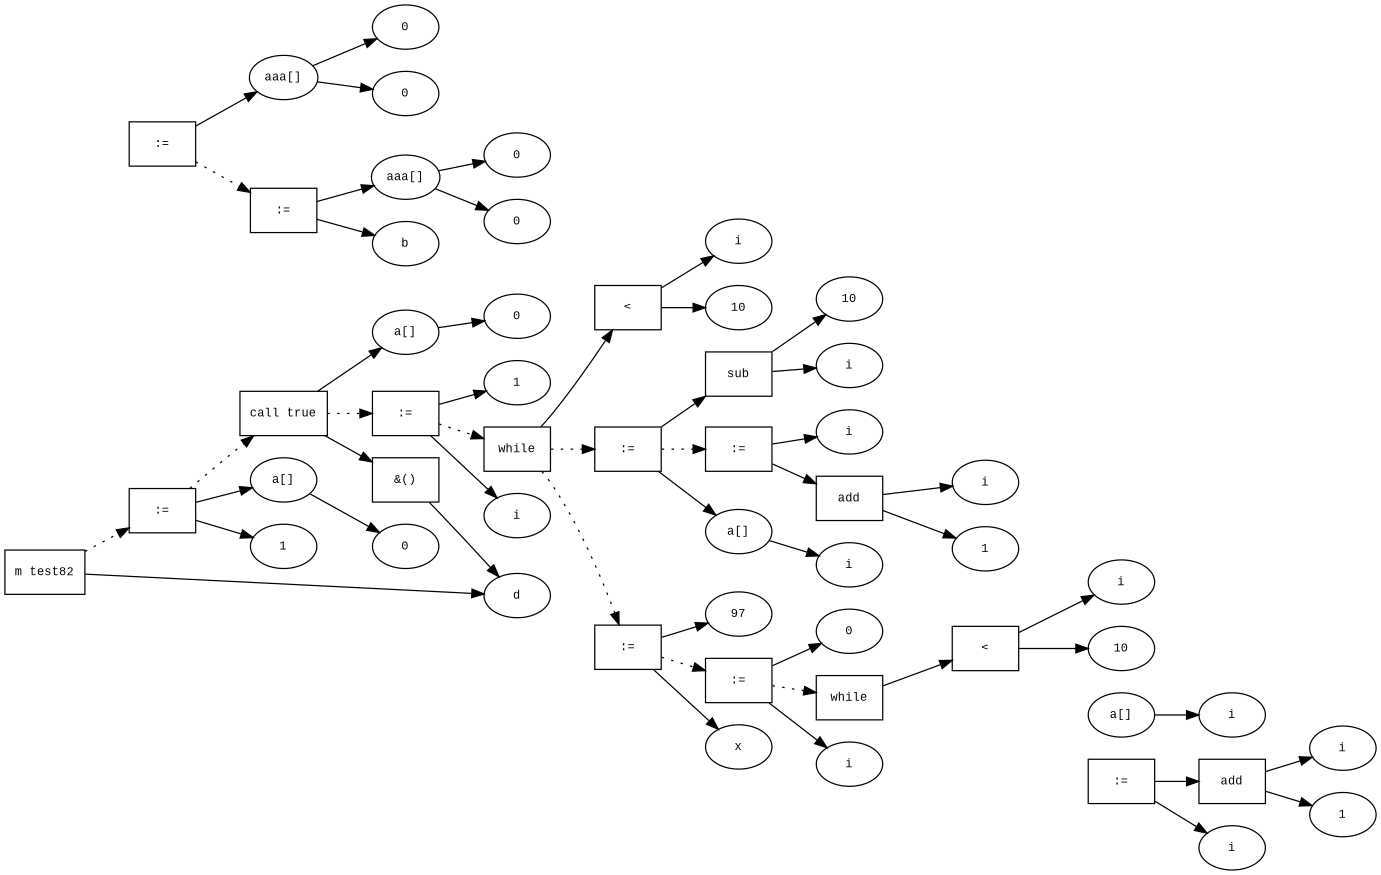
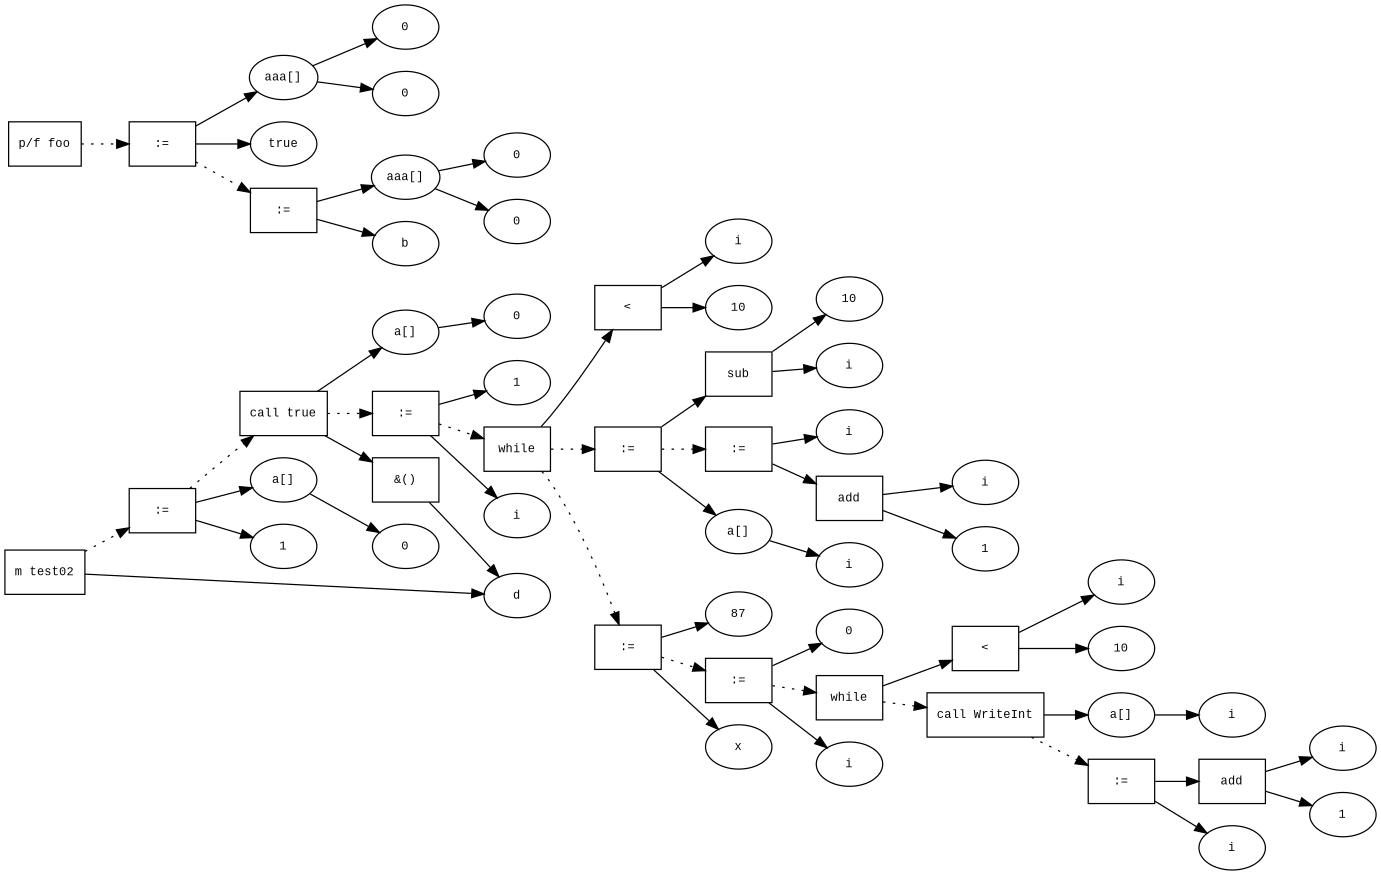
none -> (45, 144)
none -> (284, 144)
(45, 572) -> (45, 572)
(739, 614) -> (739, 614)
none -> (985, 715)
